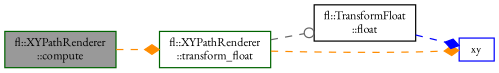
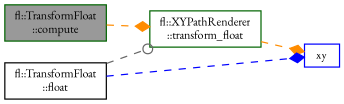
(288, 37) -> (125, 57)
(60, 50) -> (56, 23)
